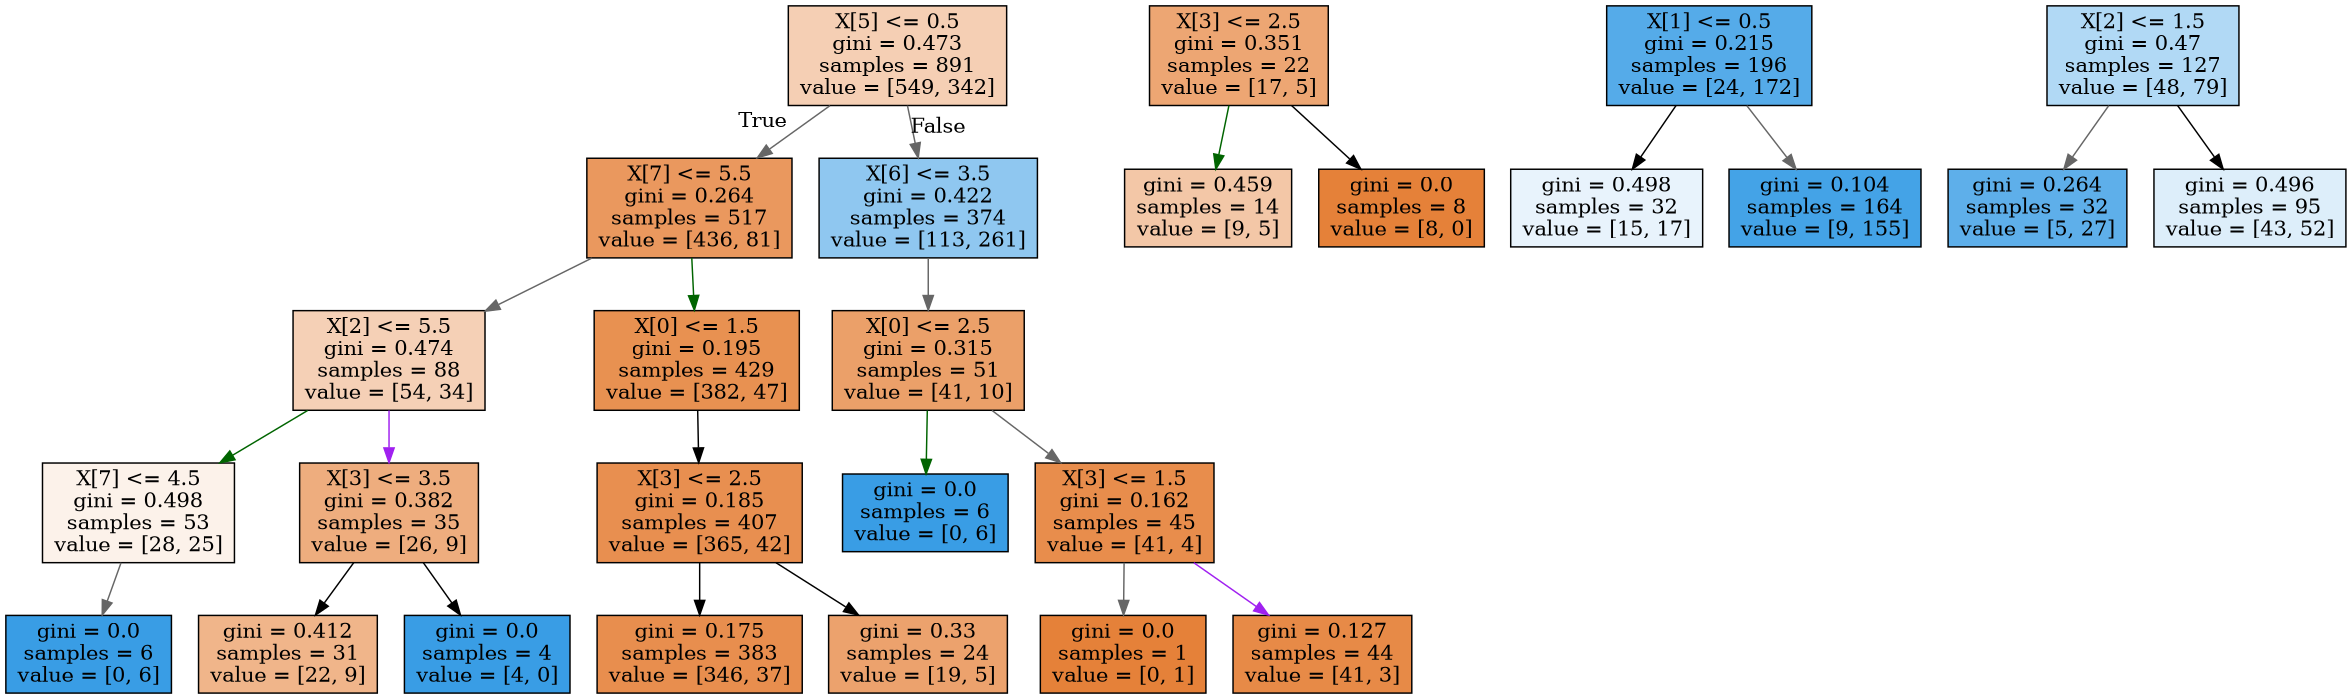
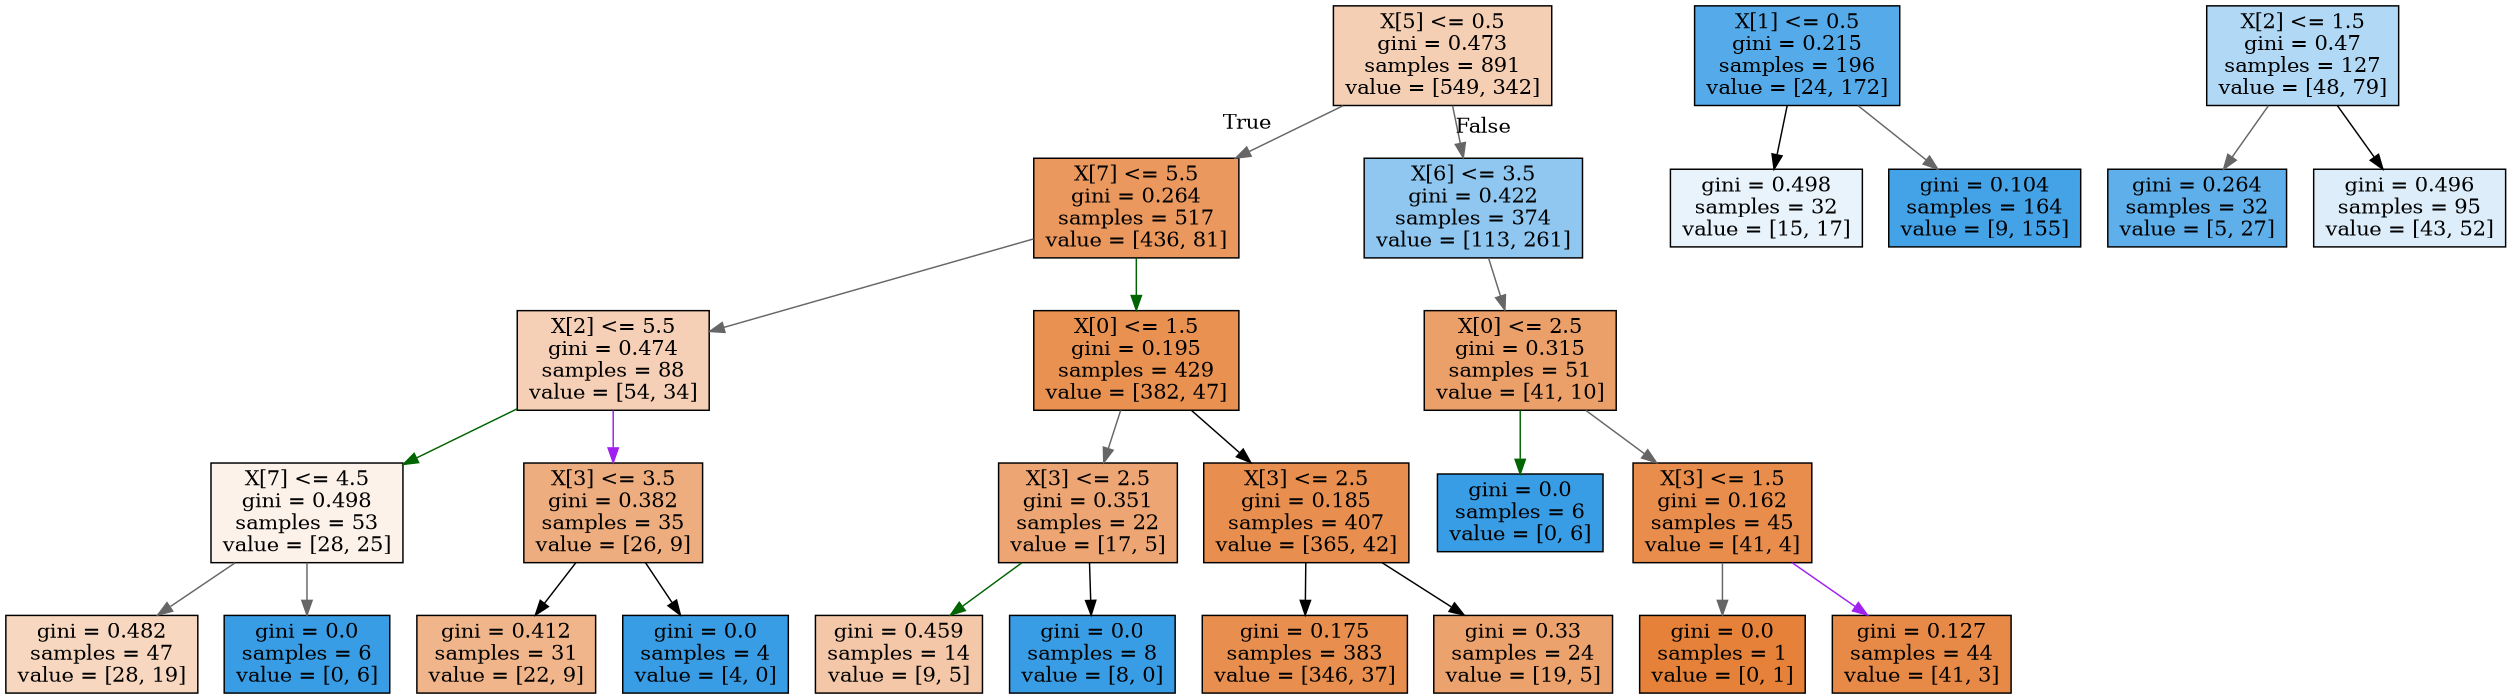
(1402, 208) -> (1092, 654)
none -> (1114, 429)
none -> (102, 654)
